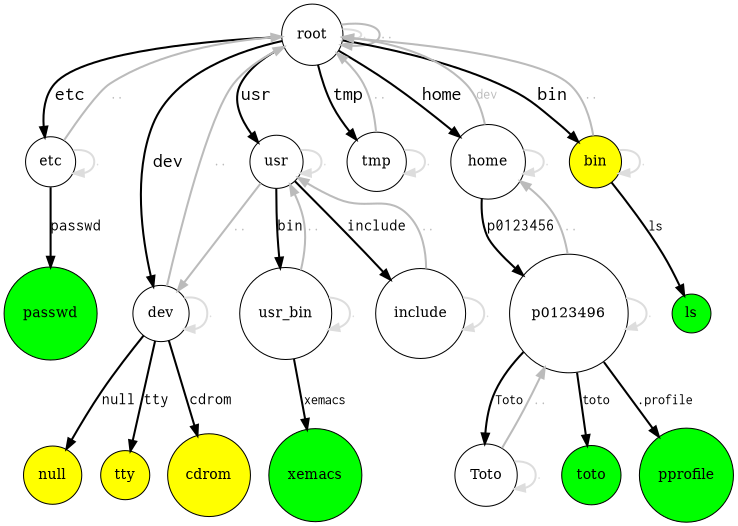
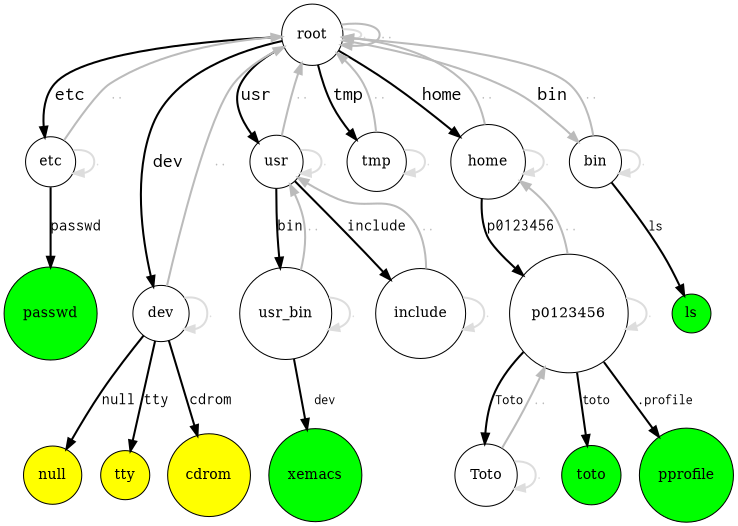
(464, 71) -> (464, 71)
(487, 95) -> (487, 95)
(595, 162) -> (595, 162)
(222, 233) -> (289, 104)
(569, 314) -> (569, 314)
(325, 400) -> (325, 400)
